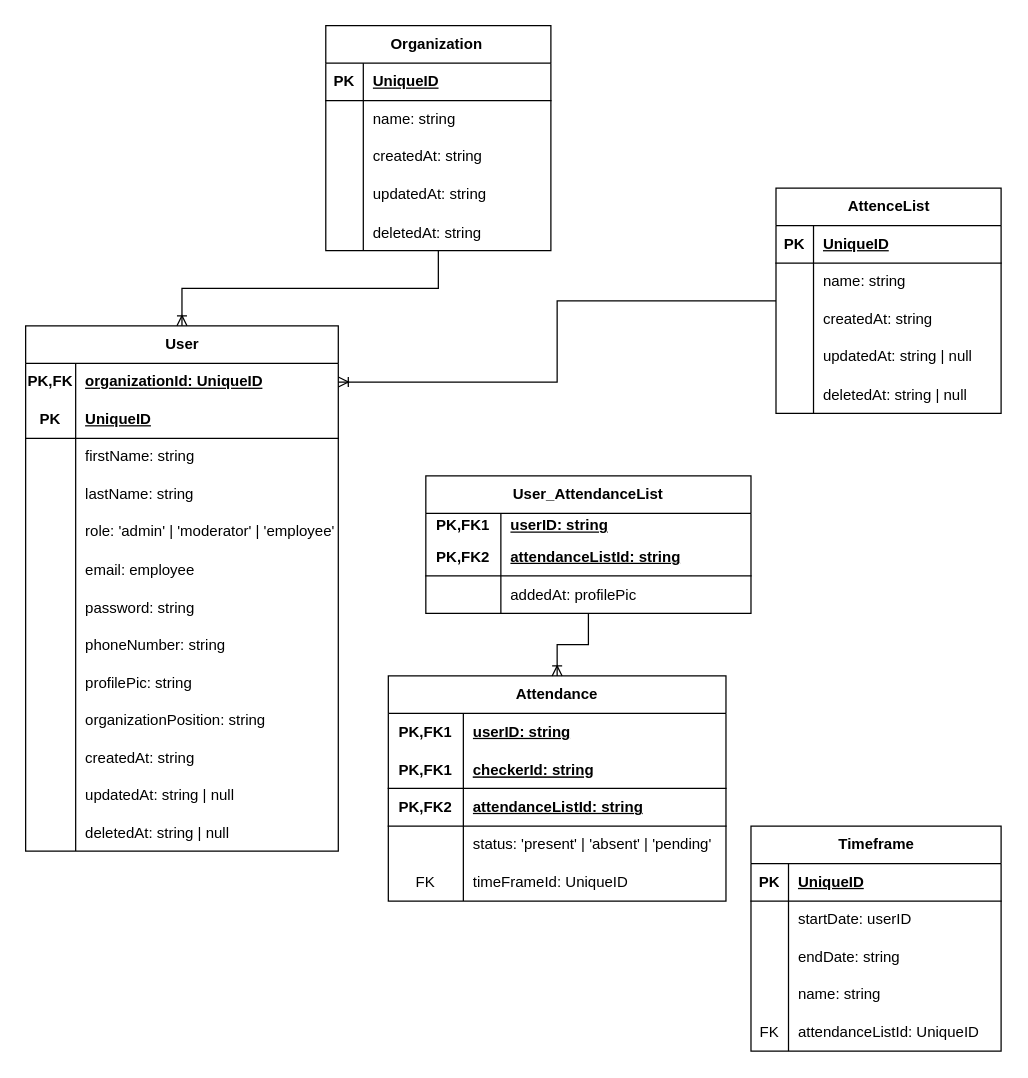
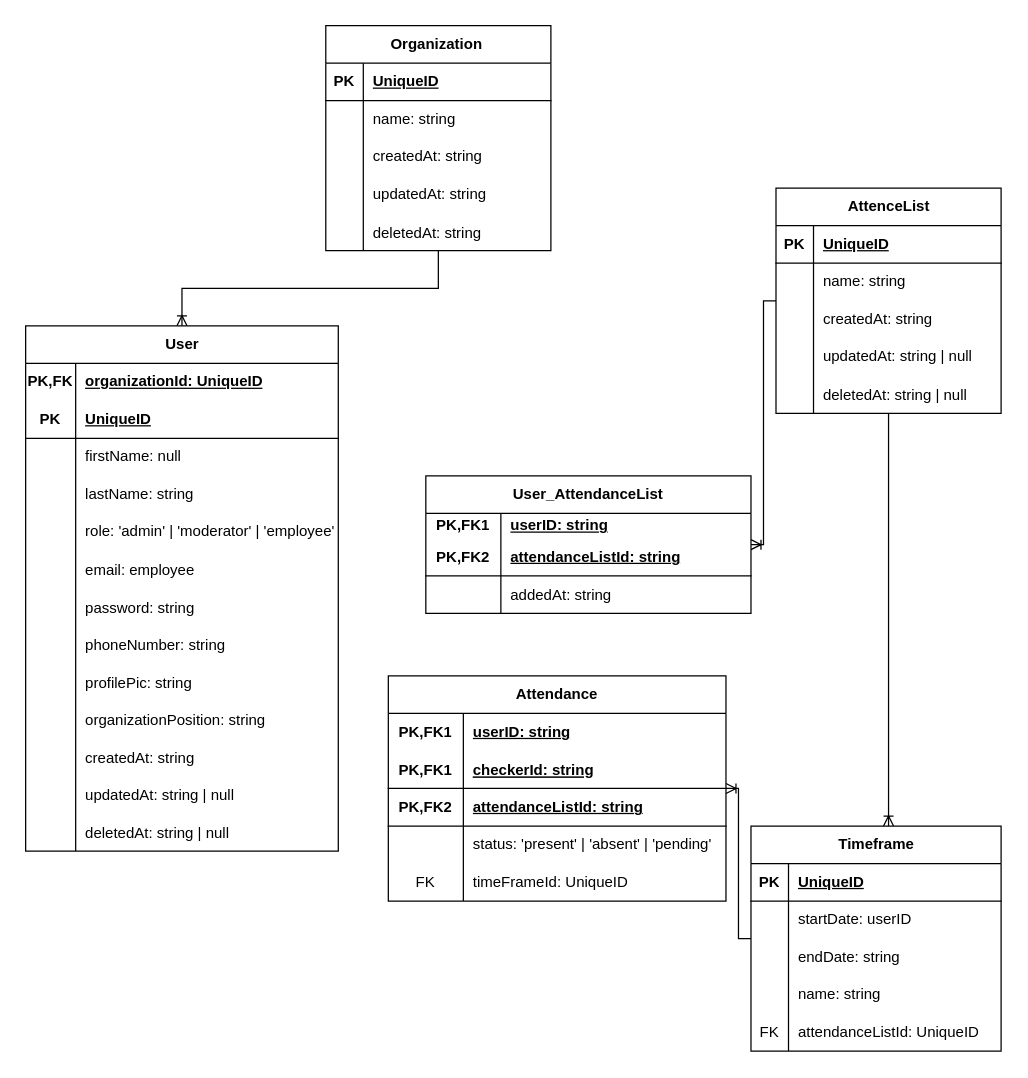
(557, 347) -> (888, 620)
none -> (763, 428)
(149, 457) -> (139, 457)
(580, 595) -> (567, 595)
(571, 644) -> none
none -> (738, 863)
